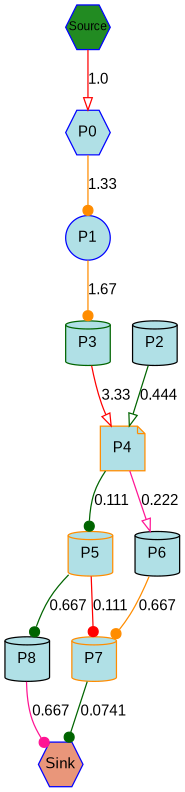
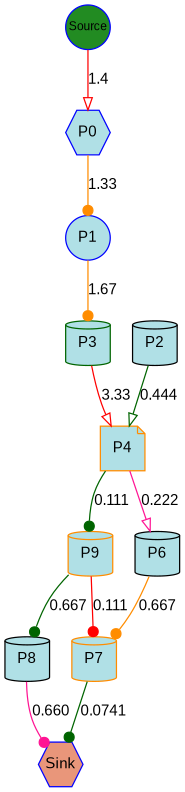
(88, 27) -> (88, 27)
(98, 80) -> (98, 80)
(90, 554) -> (90, 554)
(51, 712) -> (51, 712)
